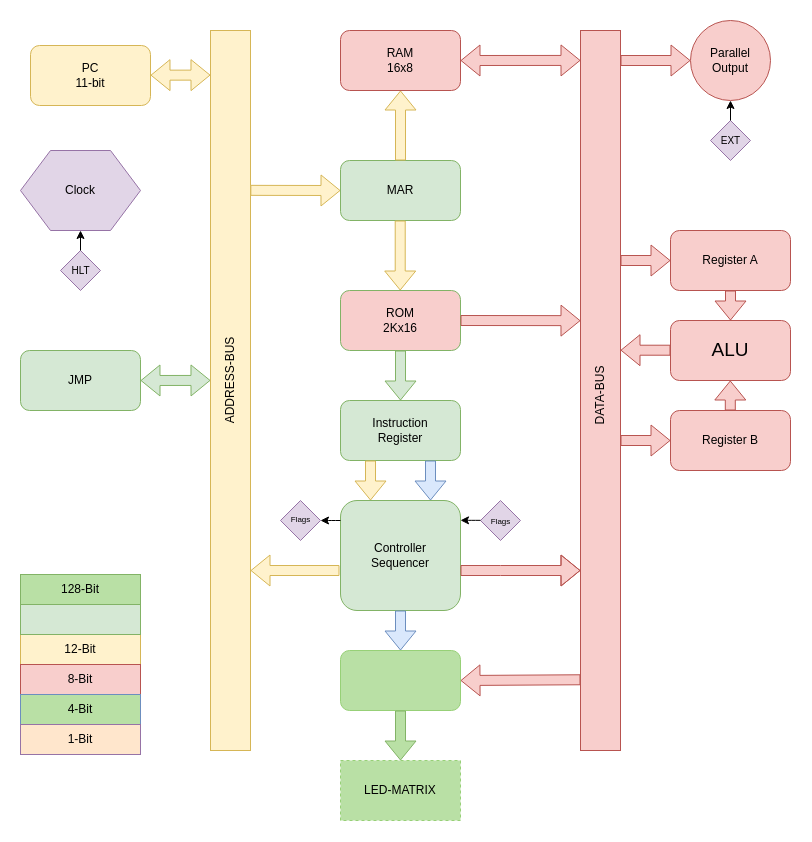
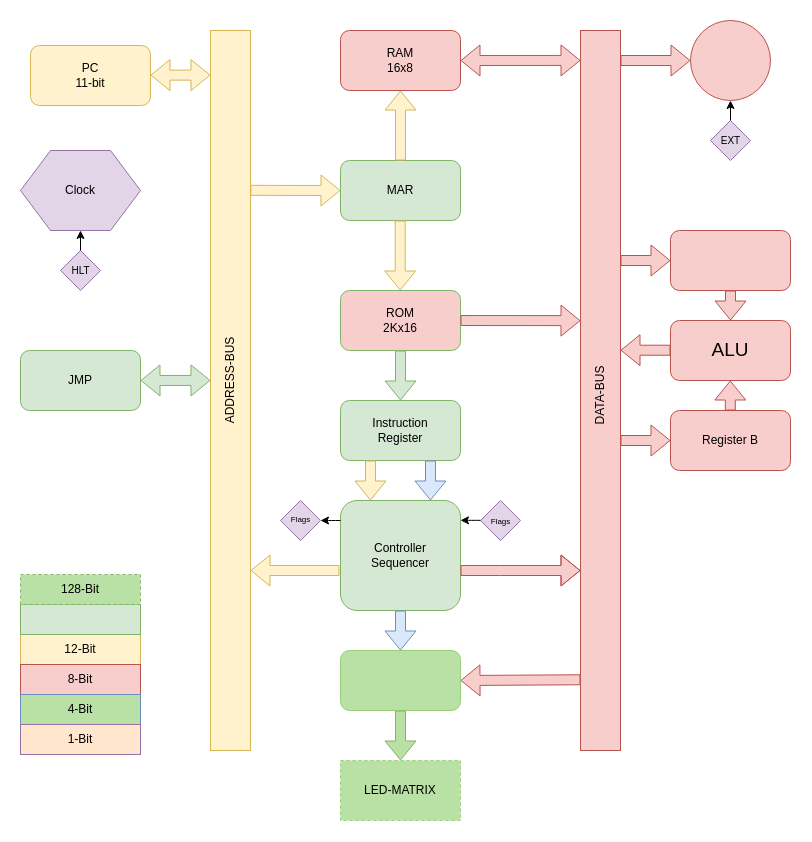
(731, 61) -> none
(731, 261) -> none
(81, 590) -> (81, 590)
